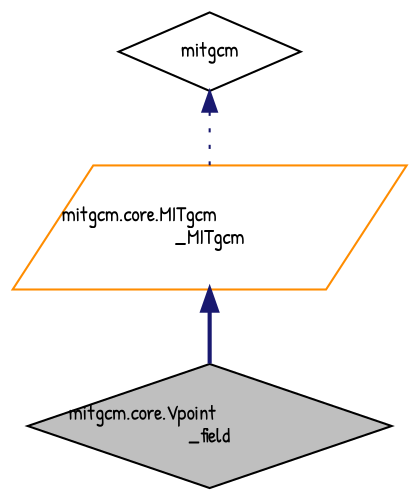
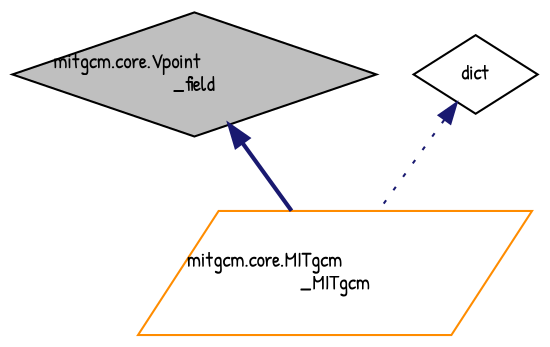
(210, 52) -> (476, 74)
(210, 337) -> (267, 177)
